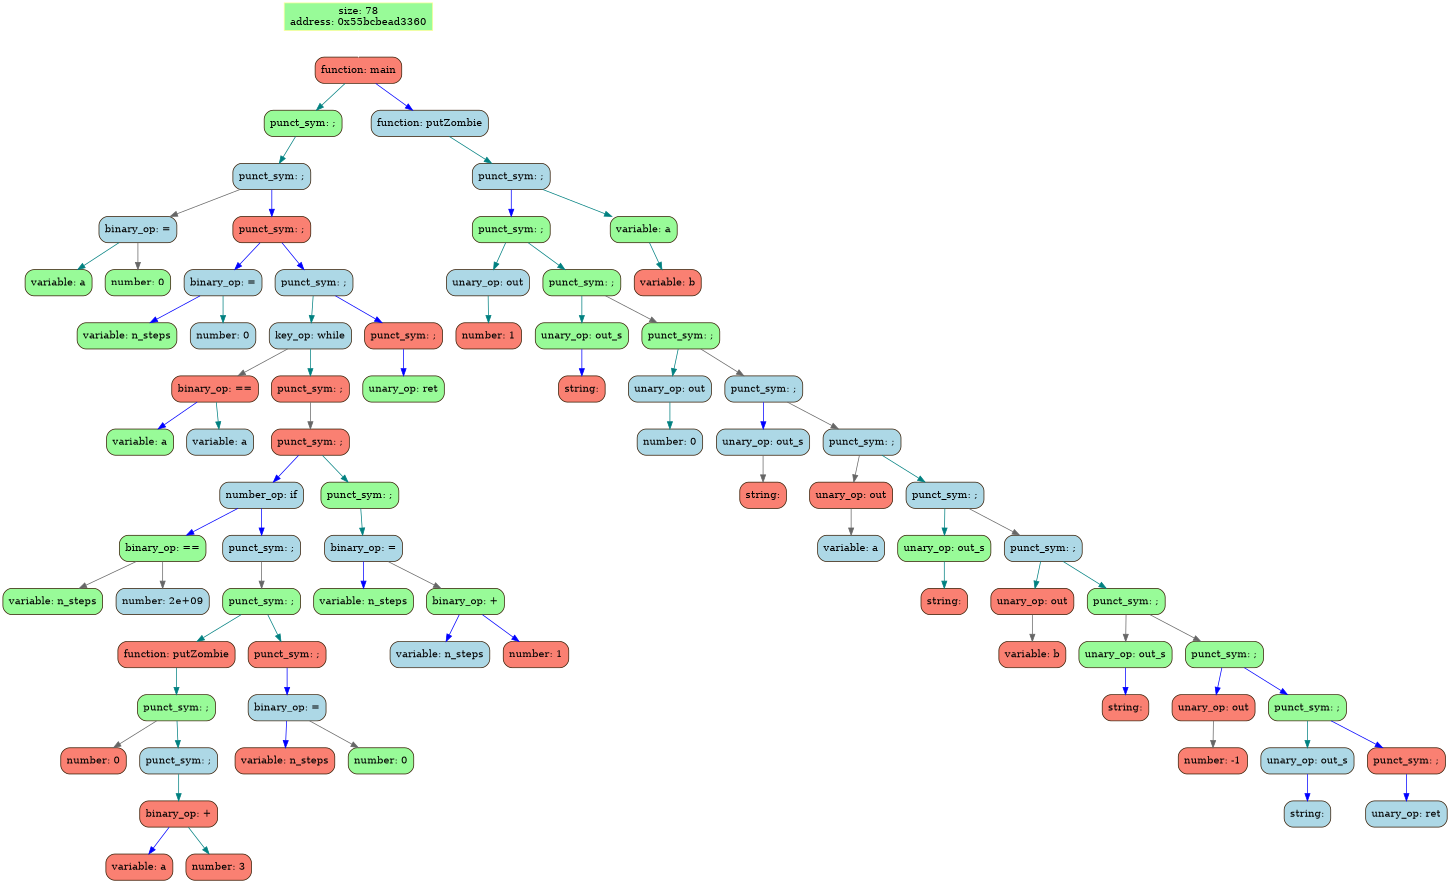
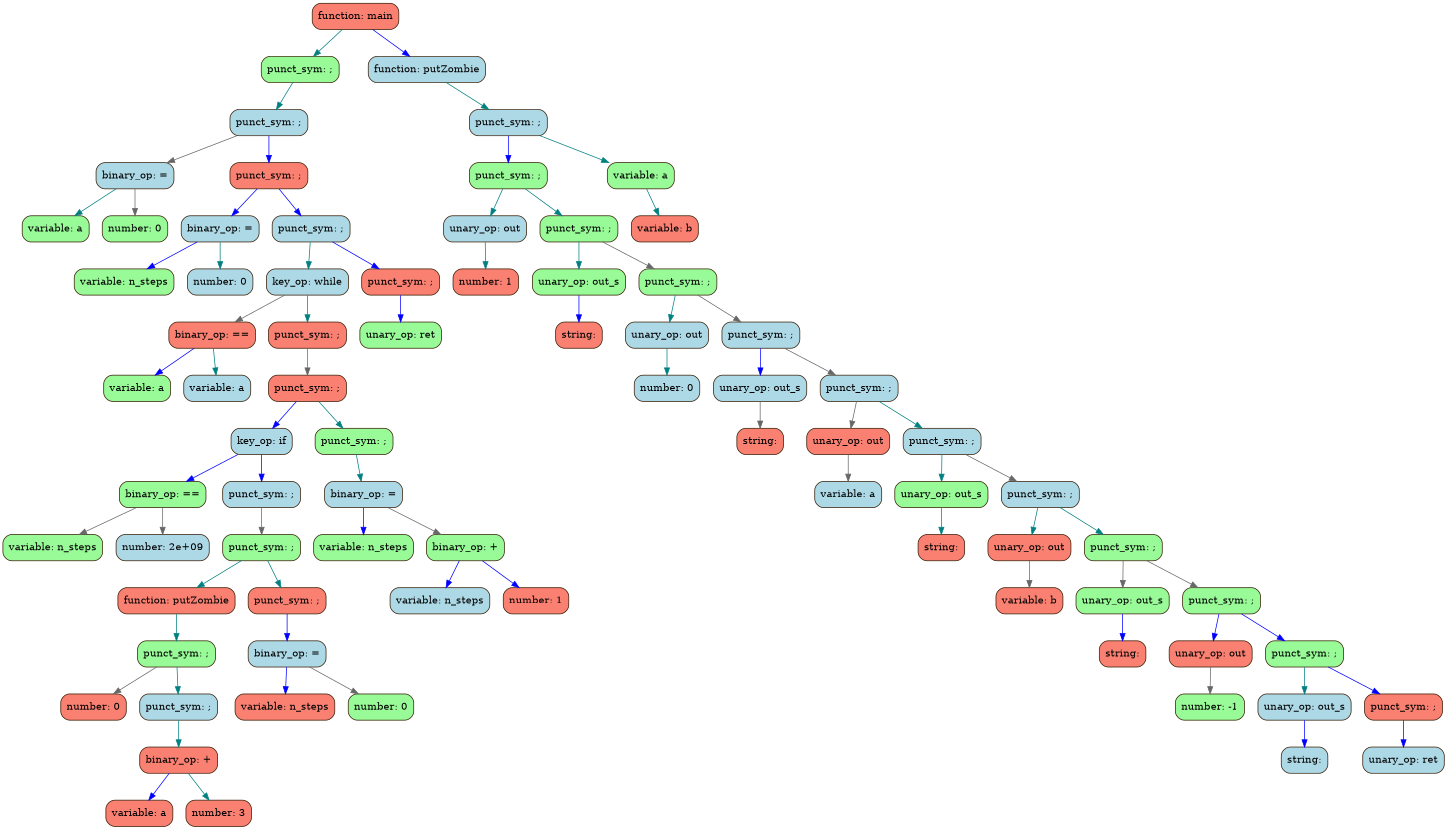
(358, 17) -> none
(262, 495) -> (262, 441)
(1213, 761) -> (1210, 707)
